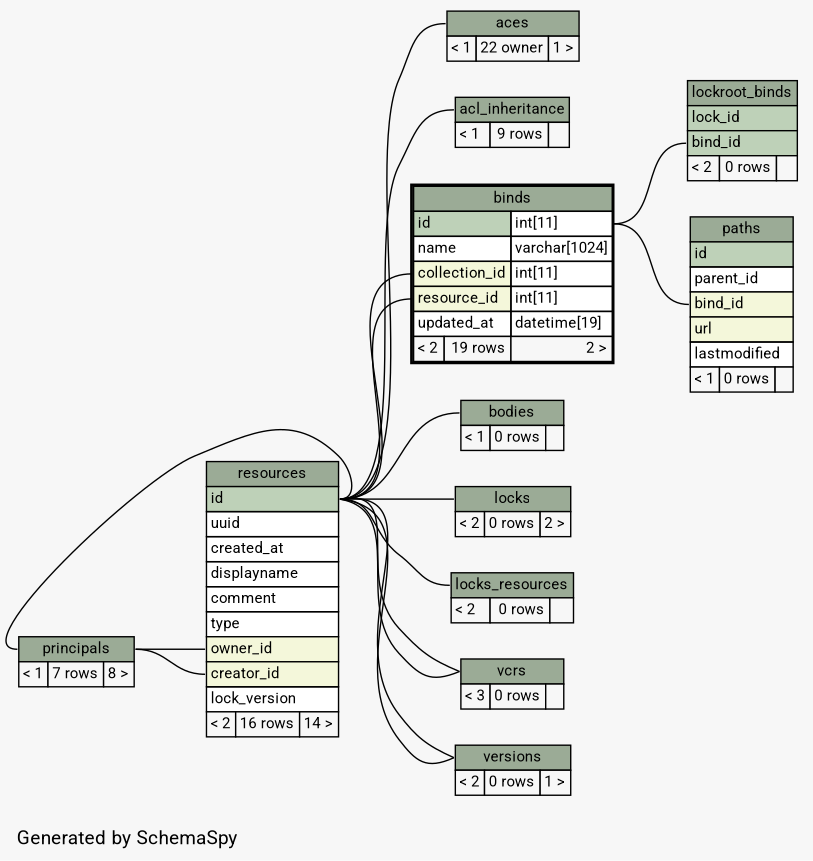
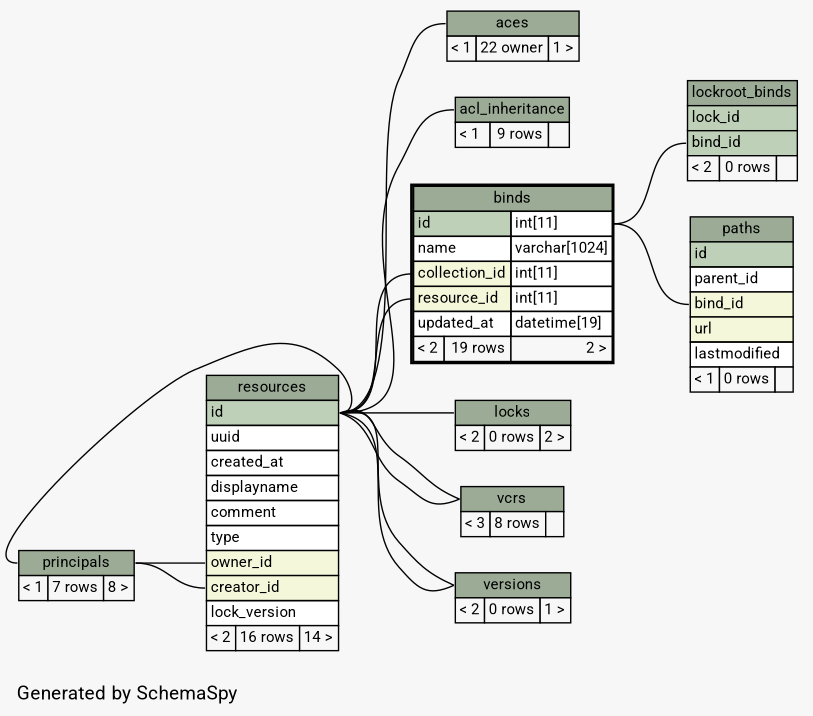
(512, 425) -> none
(512, 598) -> none
(518, 696) -> (518, 523)
